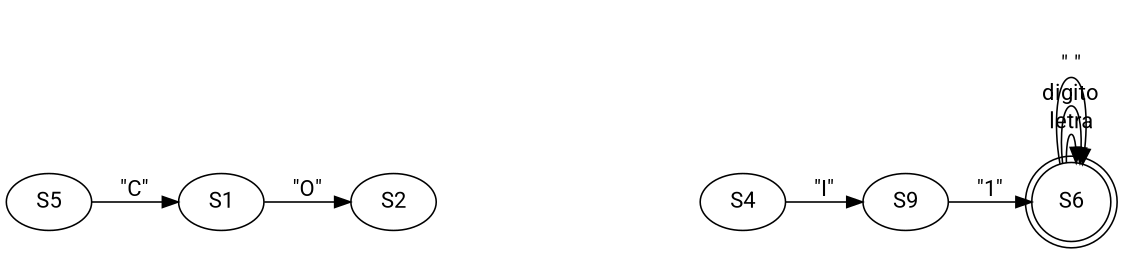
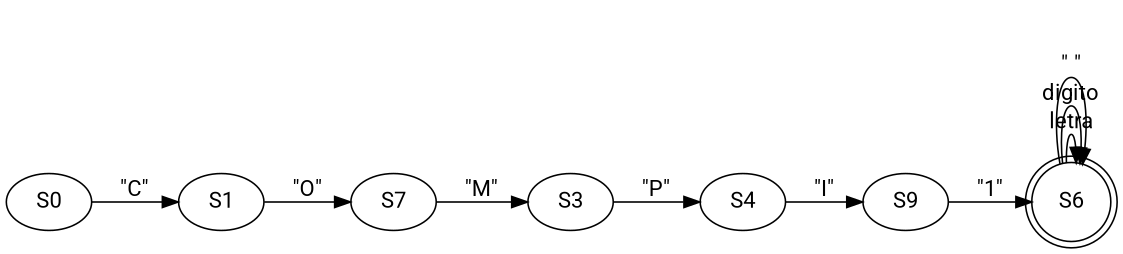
(49, 202) -> (49, 202)
(394, 202) -> (394, 202)
none -> (571, 202)
